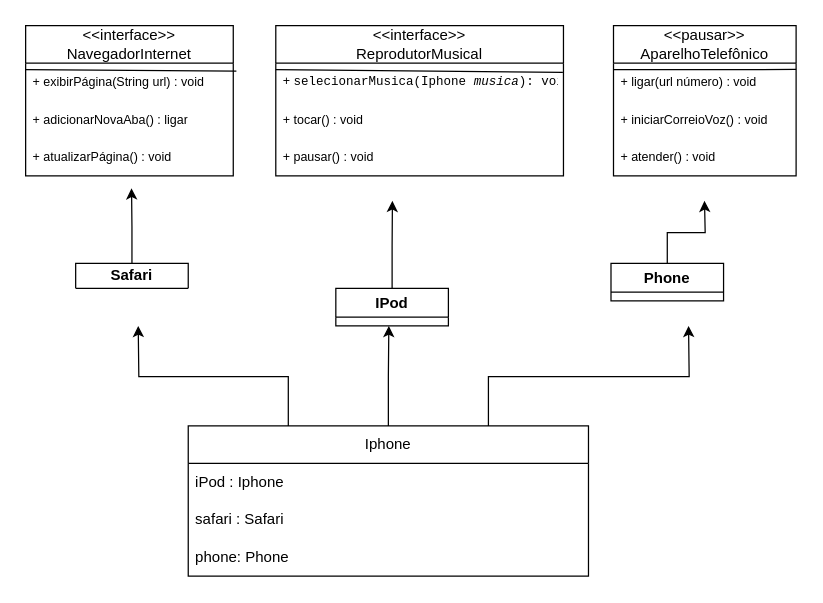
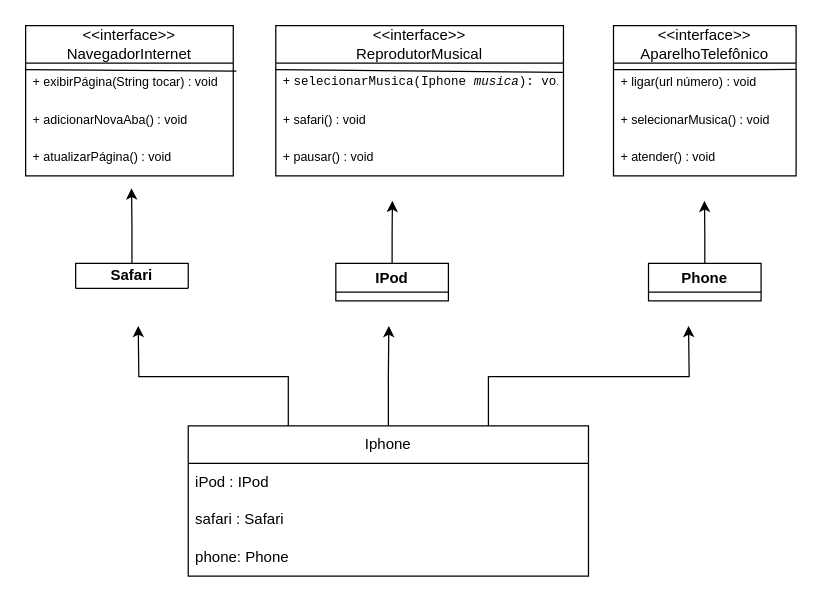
(704, 44) -> (704, 44)
(131, 82) -> (131, 82)
(118, 119) -> (116, 119)
(331, 119) -> (333, 119)
(704, 119) -> (702, 119)
(667, 282) -> (704, 282)
(392, 307) -> (392, 282)
(242, 482) -> (234, 482)
